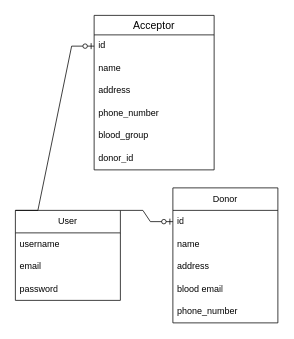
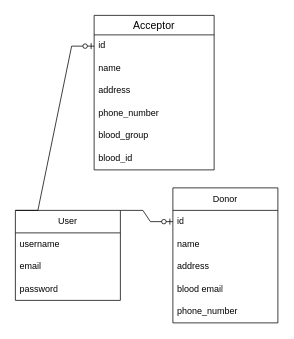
(118, 158) -> (116, 158)
